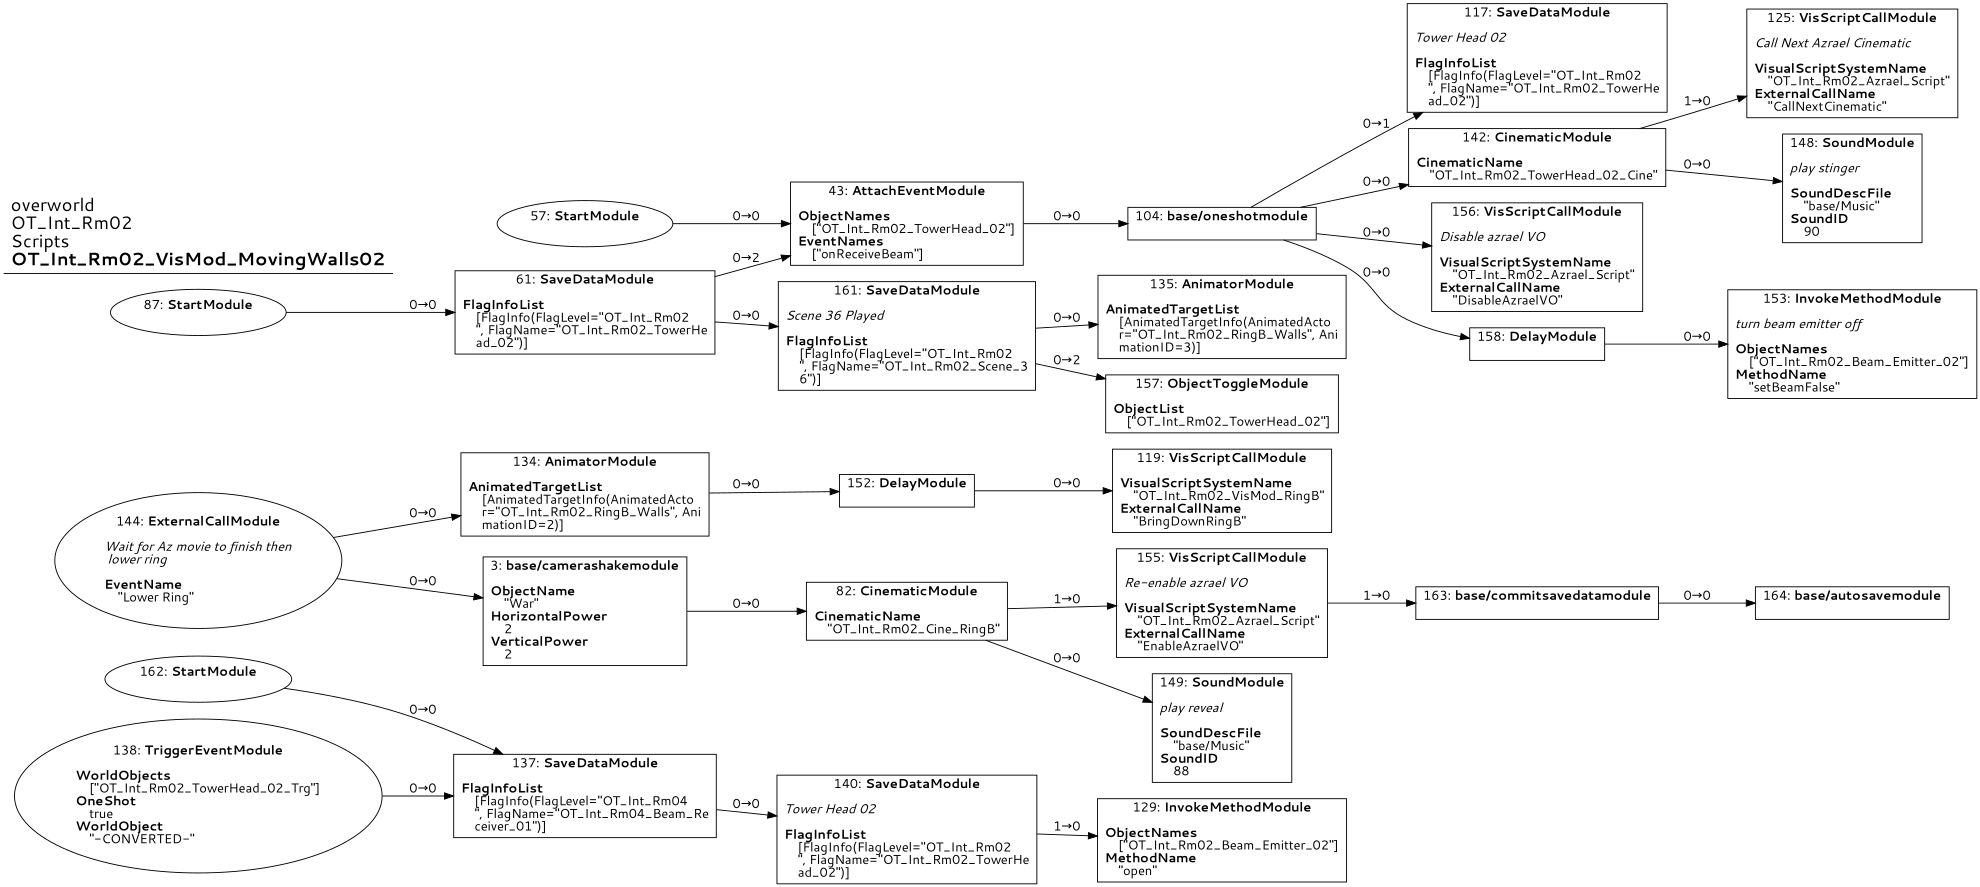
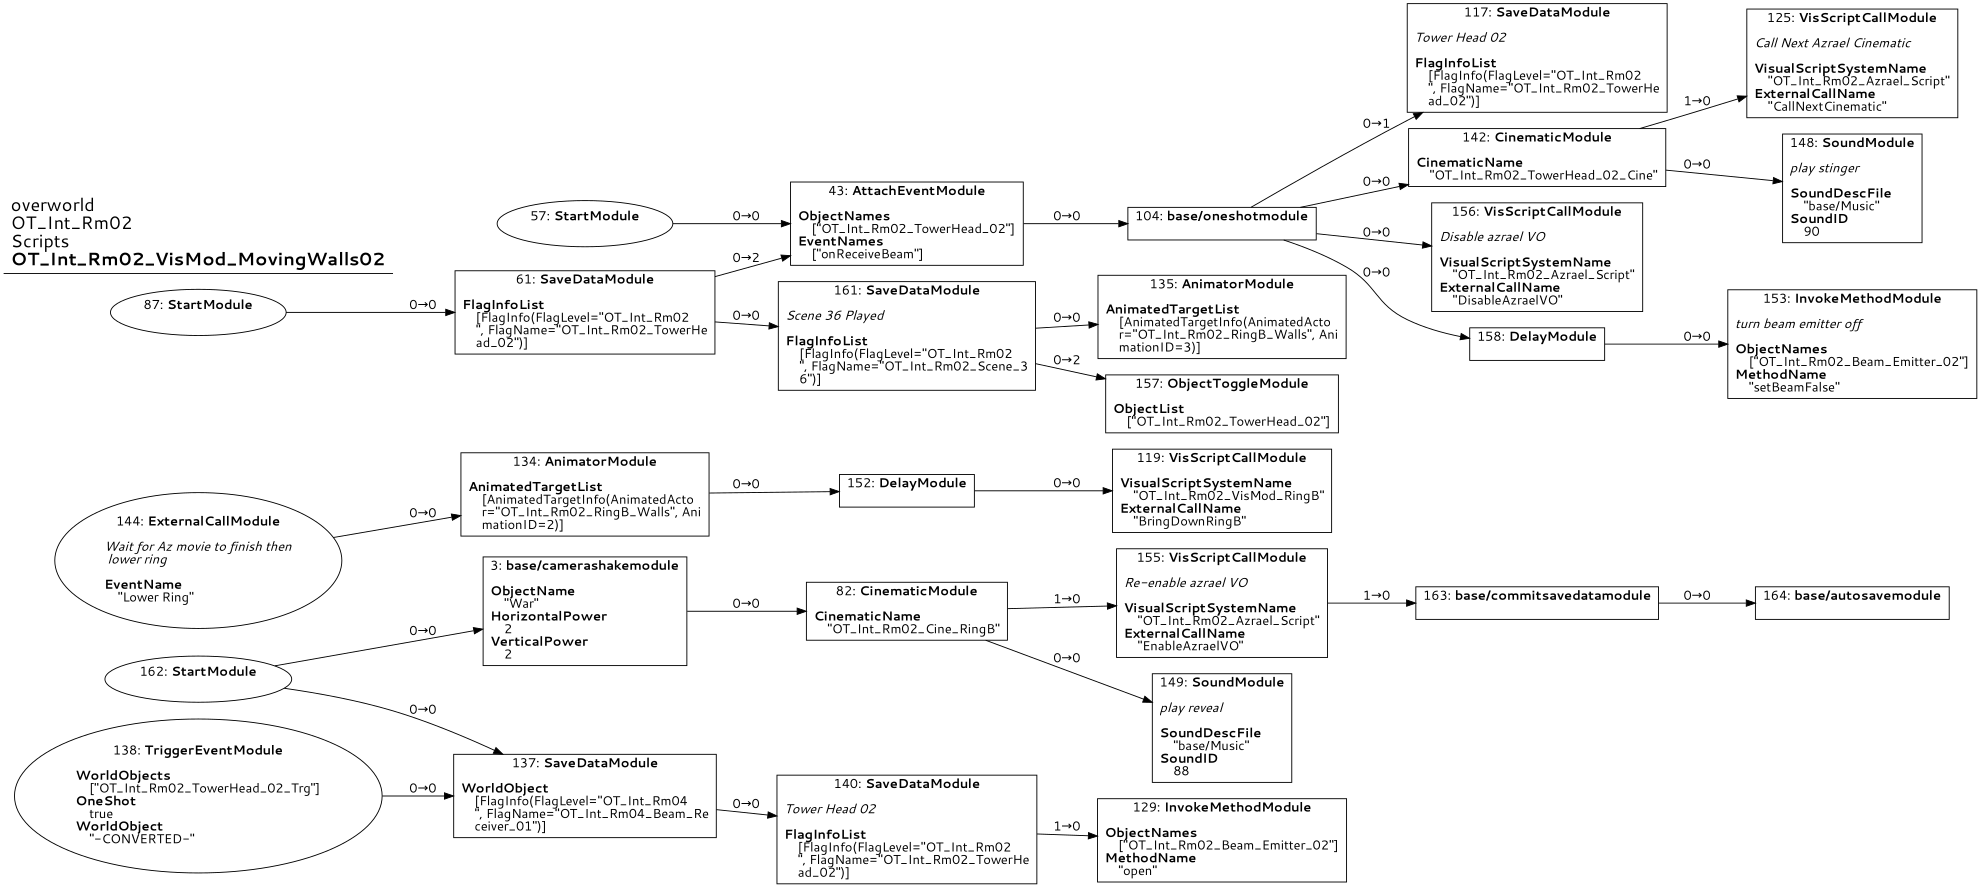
(405, 588) -> (374, 648)
(502, 789) -> (505, 789)
